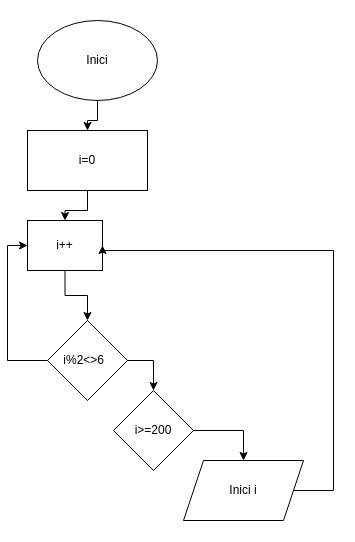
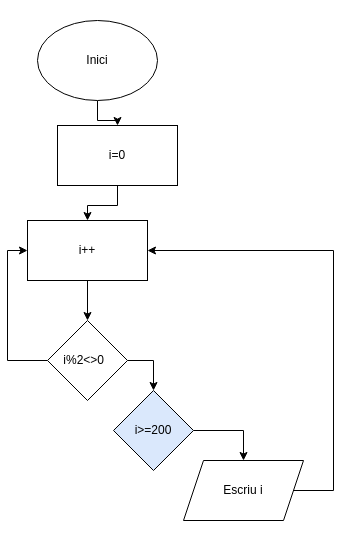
(88, 161) -> (118, 156)
(65, 246) -> (88, 251)
(88, 361) -> (88, 361)
(154, 431) -> (154, 431)
(244, 491) -> (244, 491)
